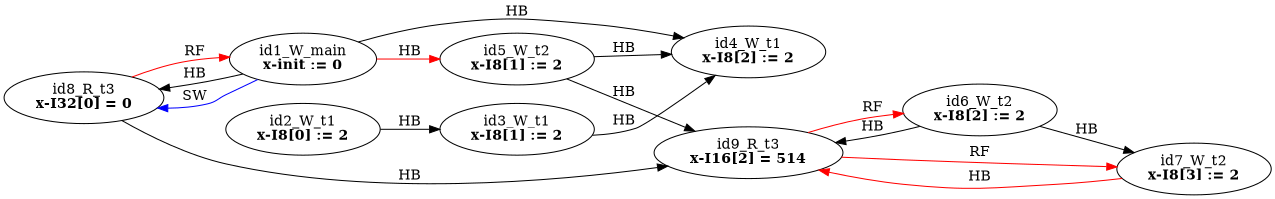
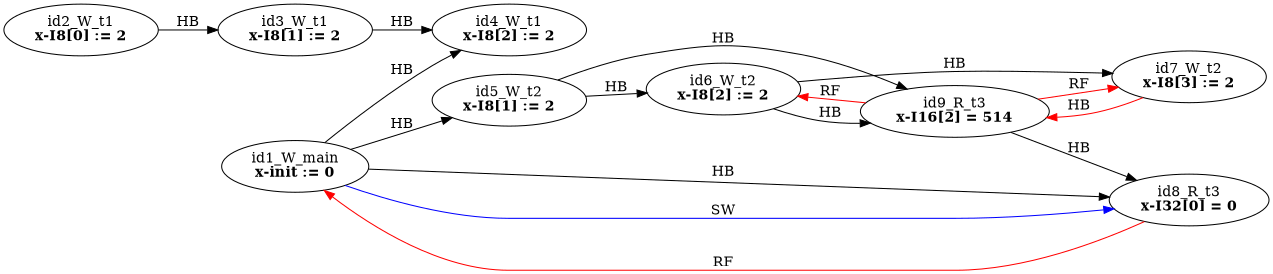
(627, 56) -> (611, 95)
(403, 59) -> (397, 135)
(385, 183) -> (1069, 155)
